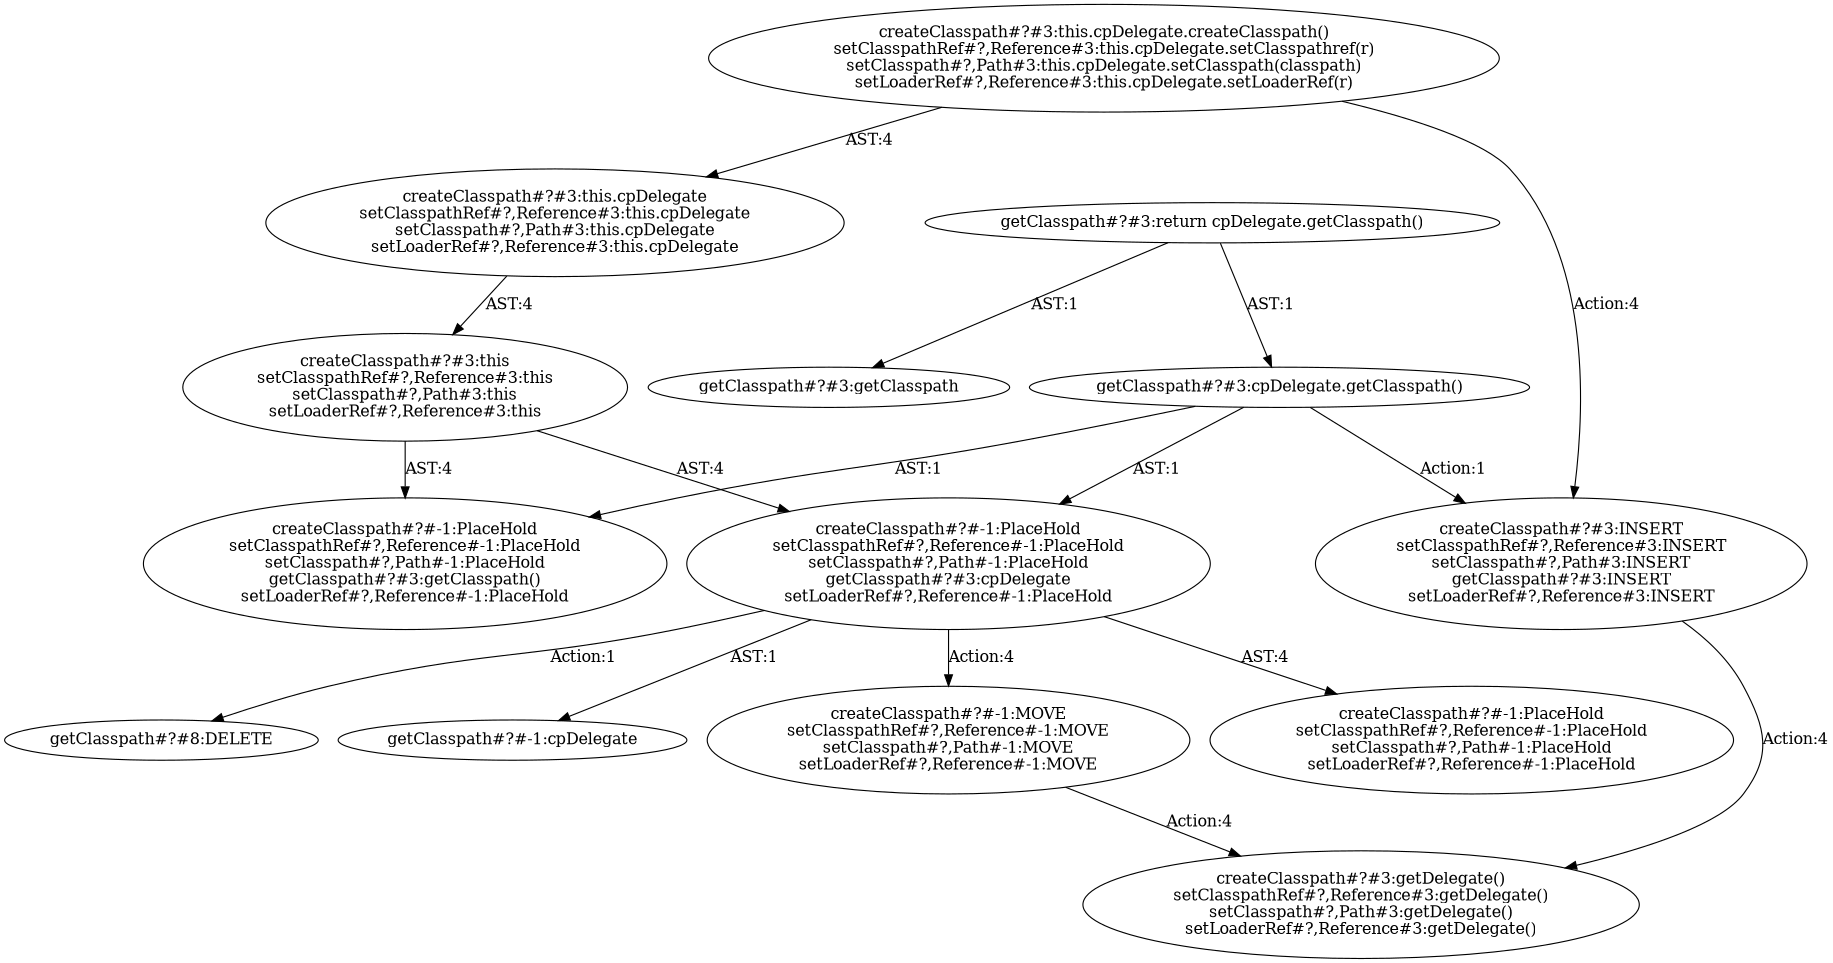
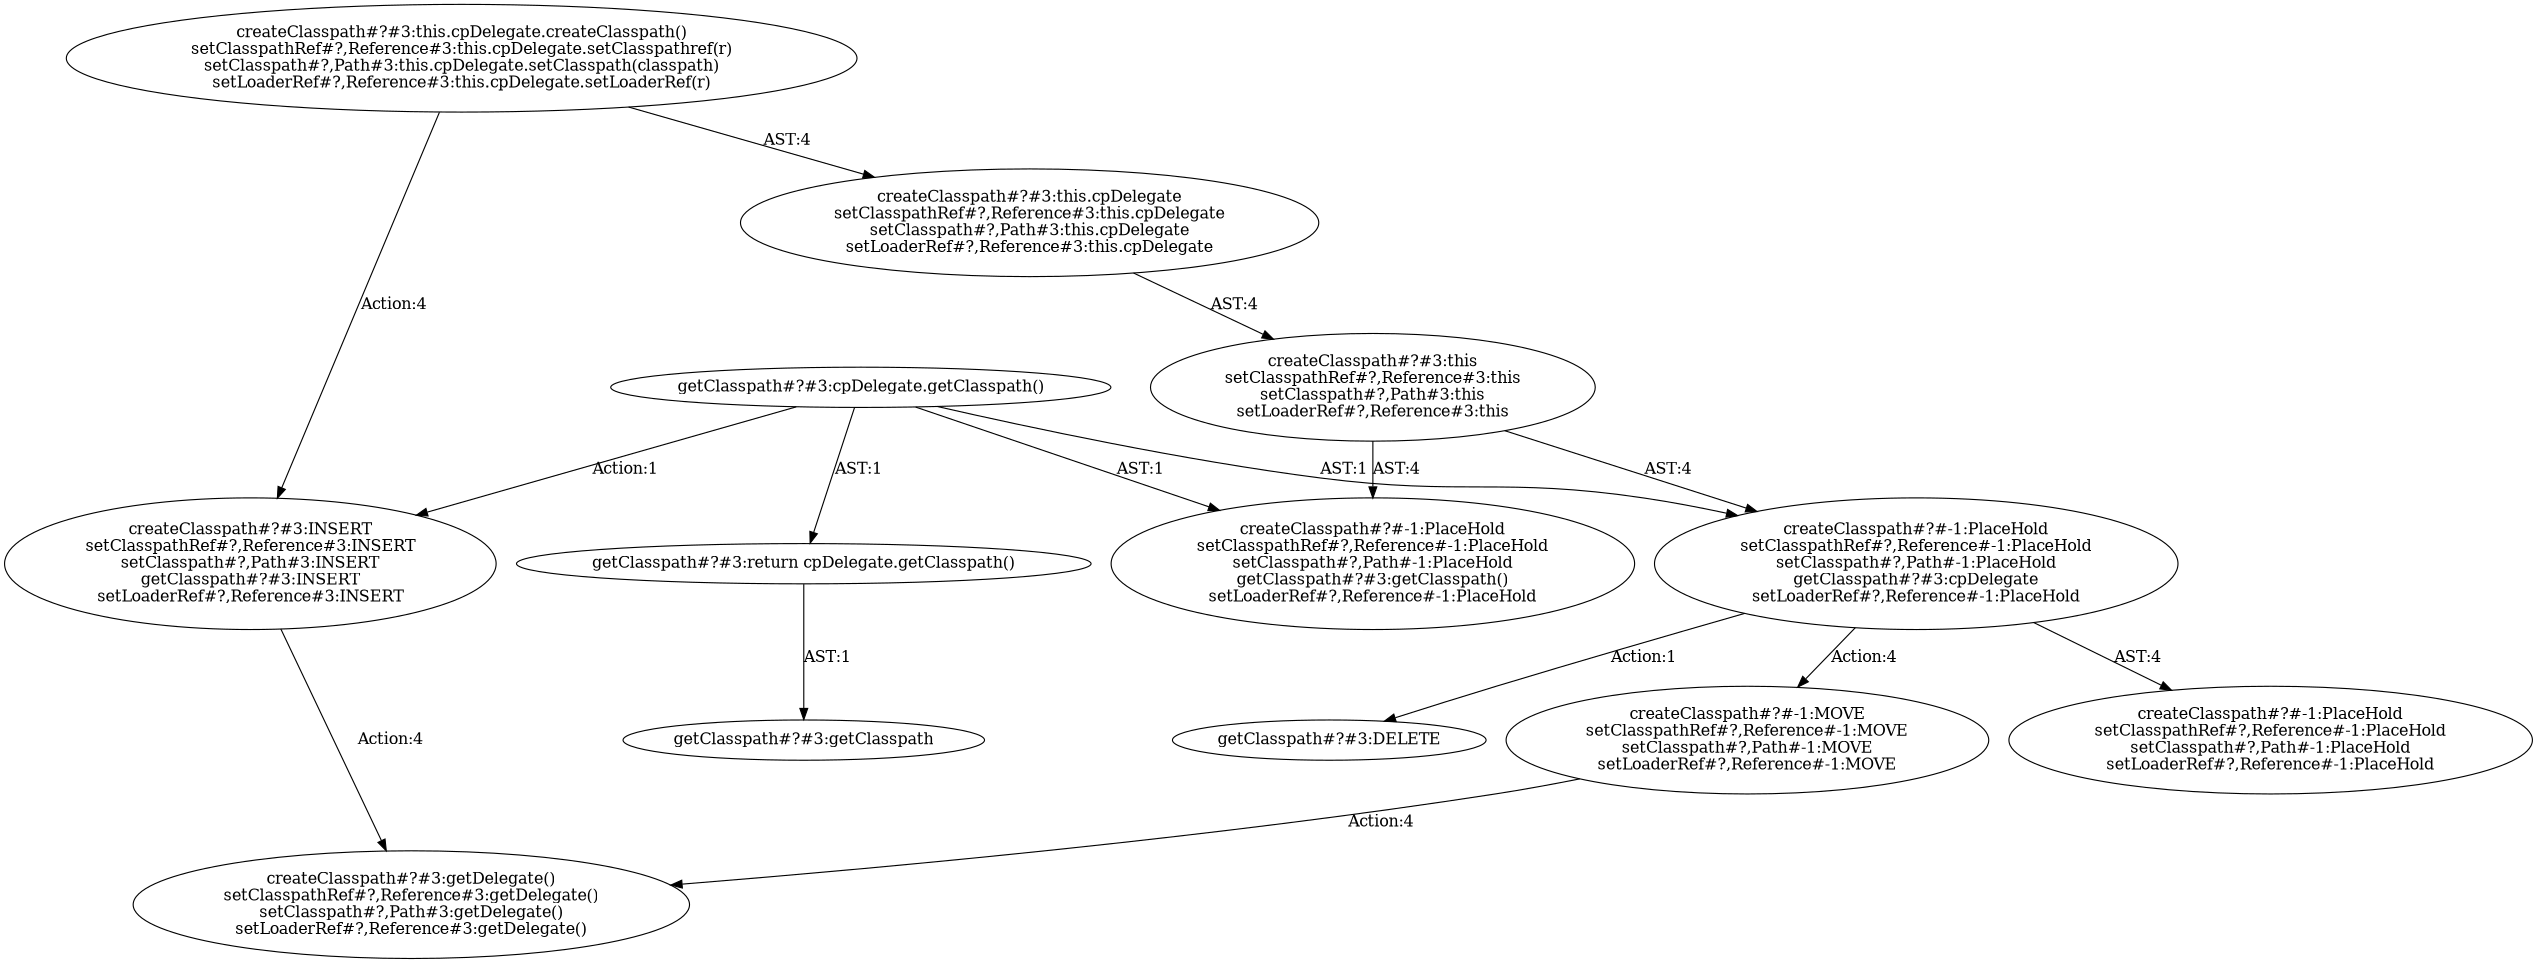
(1244, 300) -> (834, 470)
(161, 740) -> (1329, 740)
(513, 740) -> none
